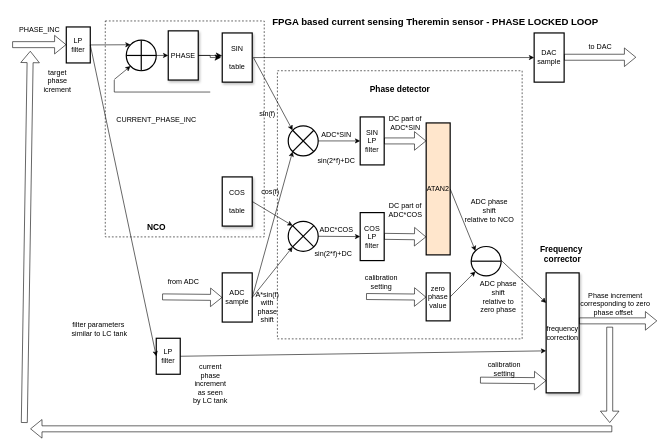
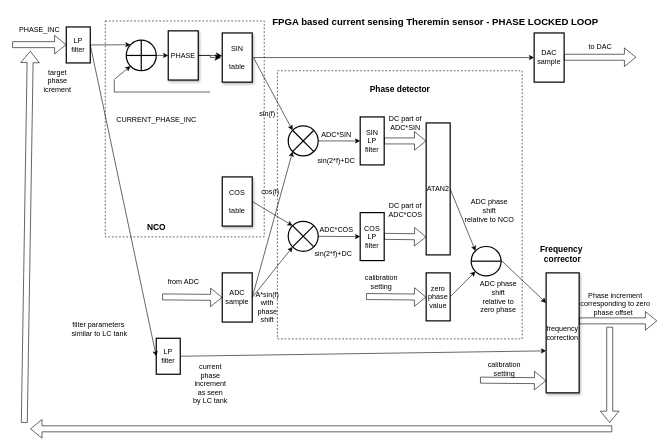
(438, 189) -> (438, 189)
